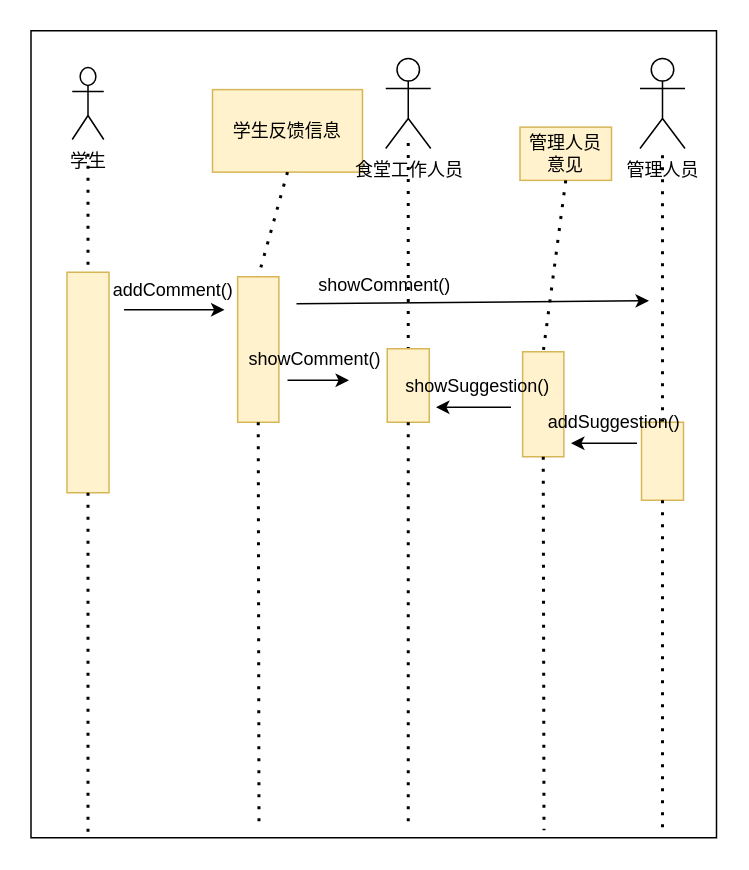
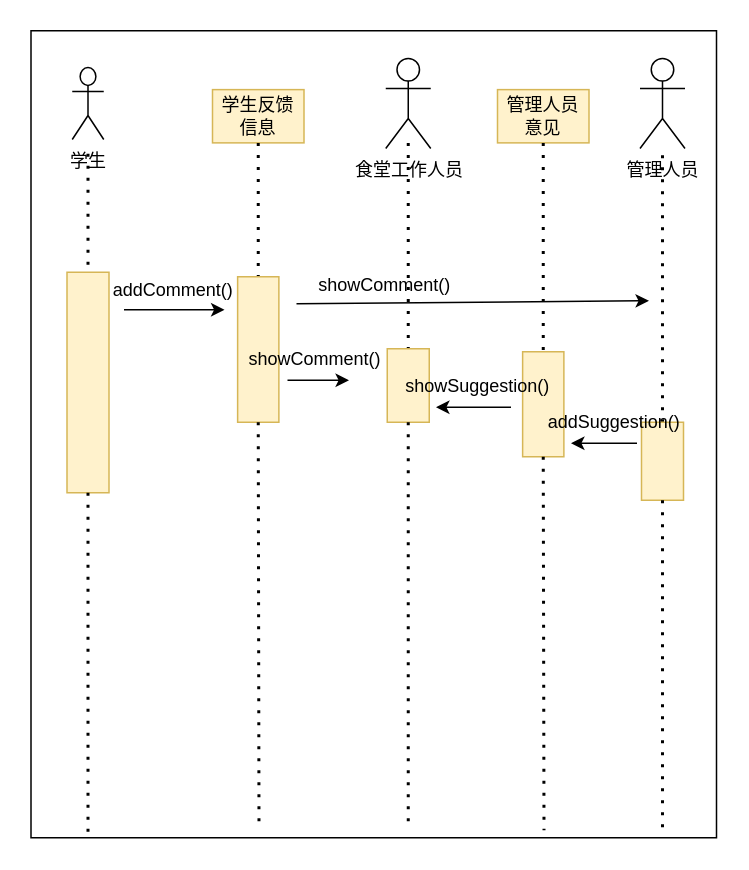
(287, 131) -> (258, 116)
(566, 154) -> (543, 116)
